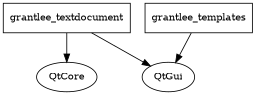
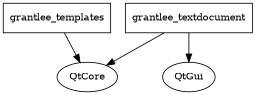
(185, 44) -> (70, 44)
